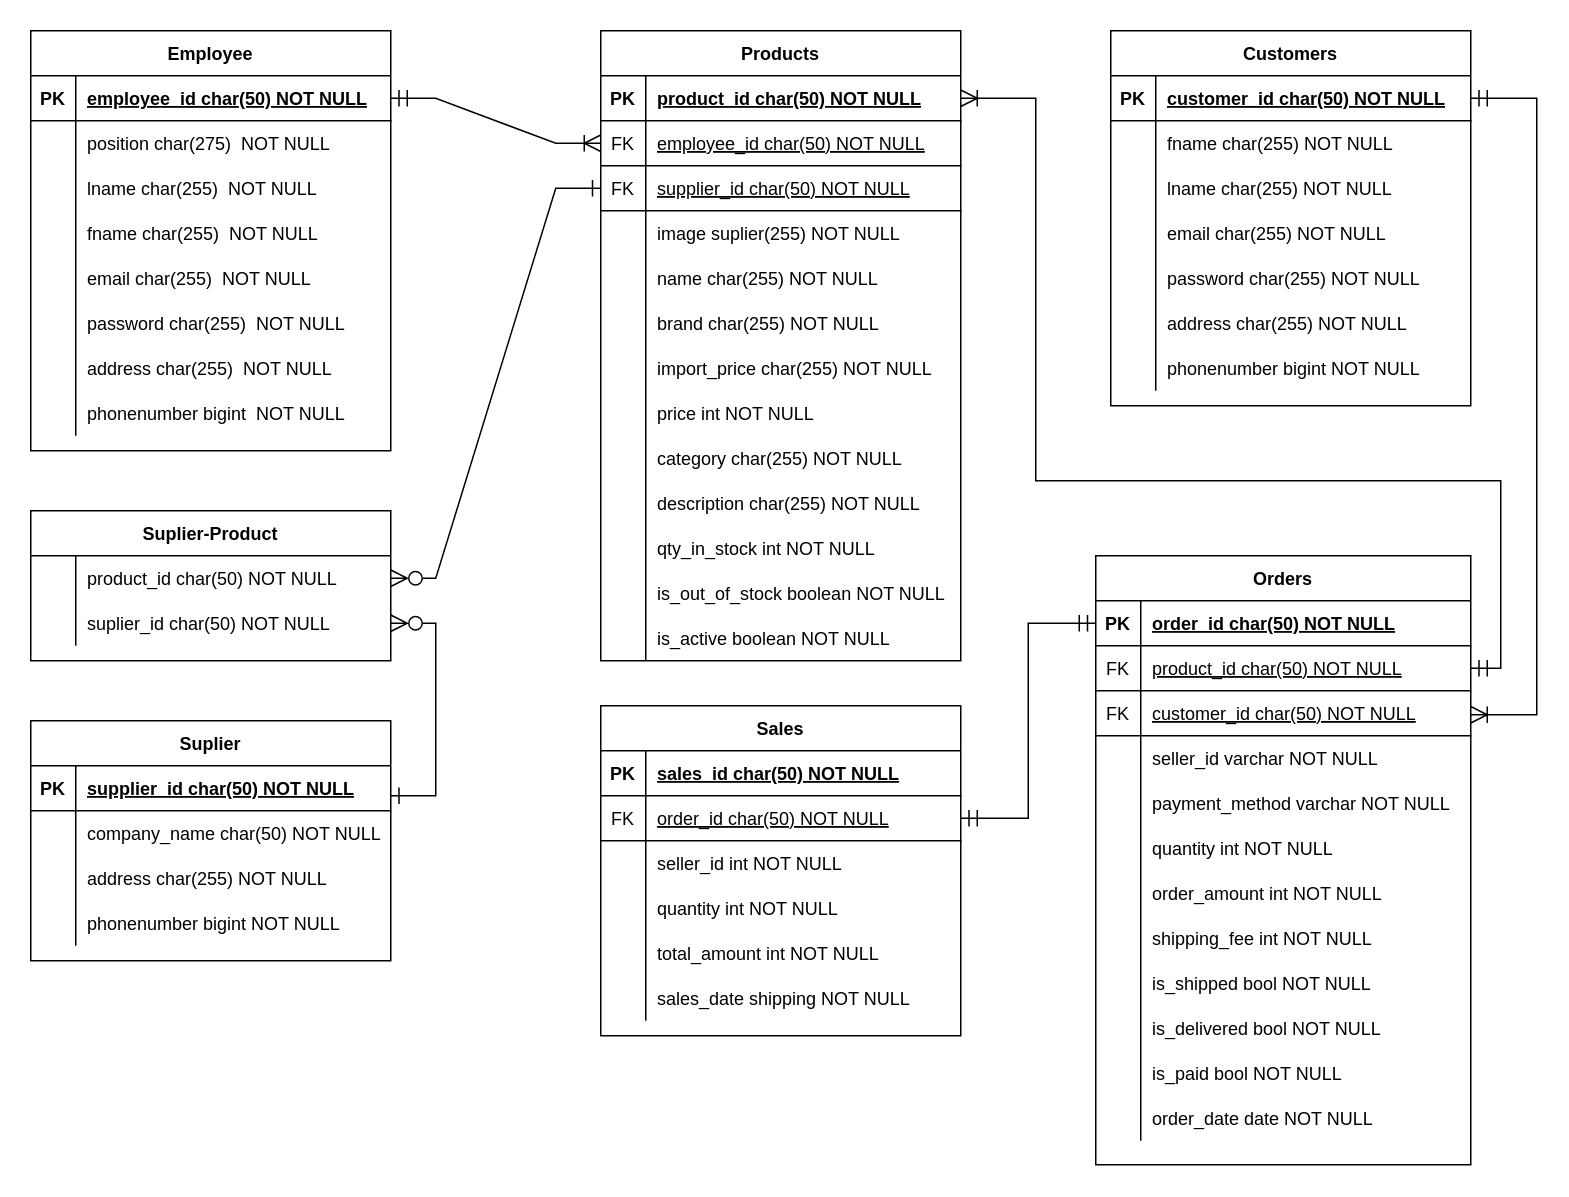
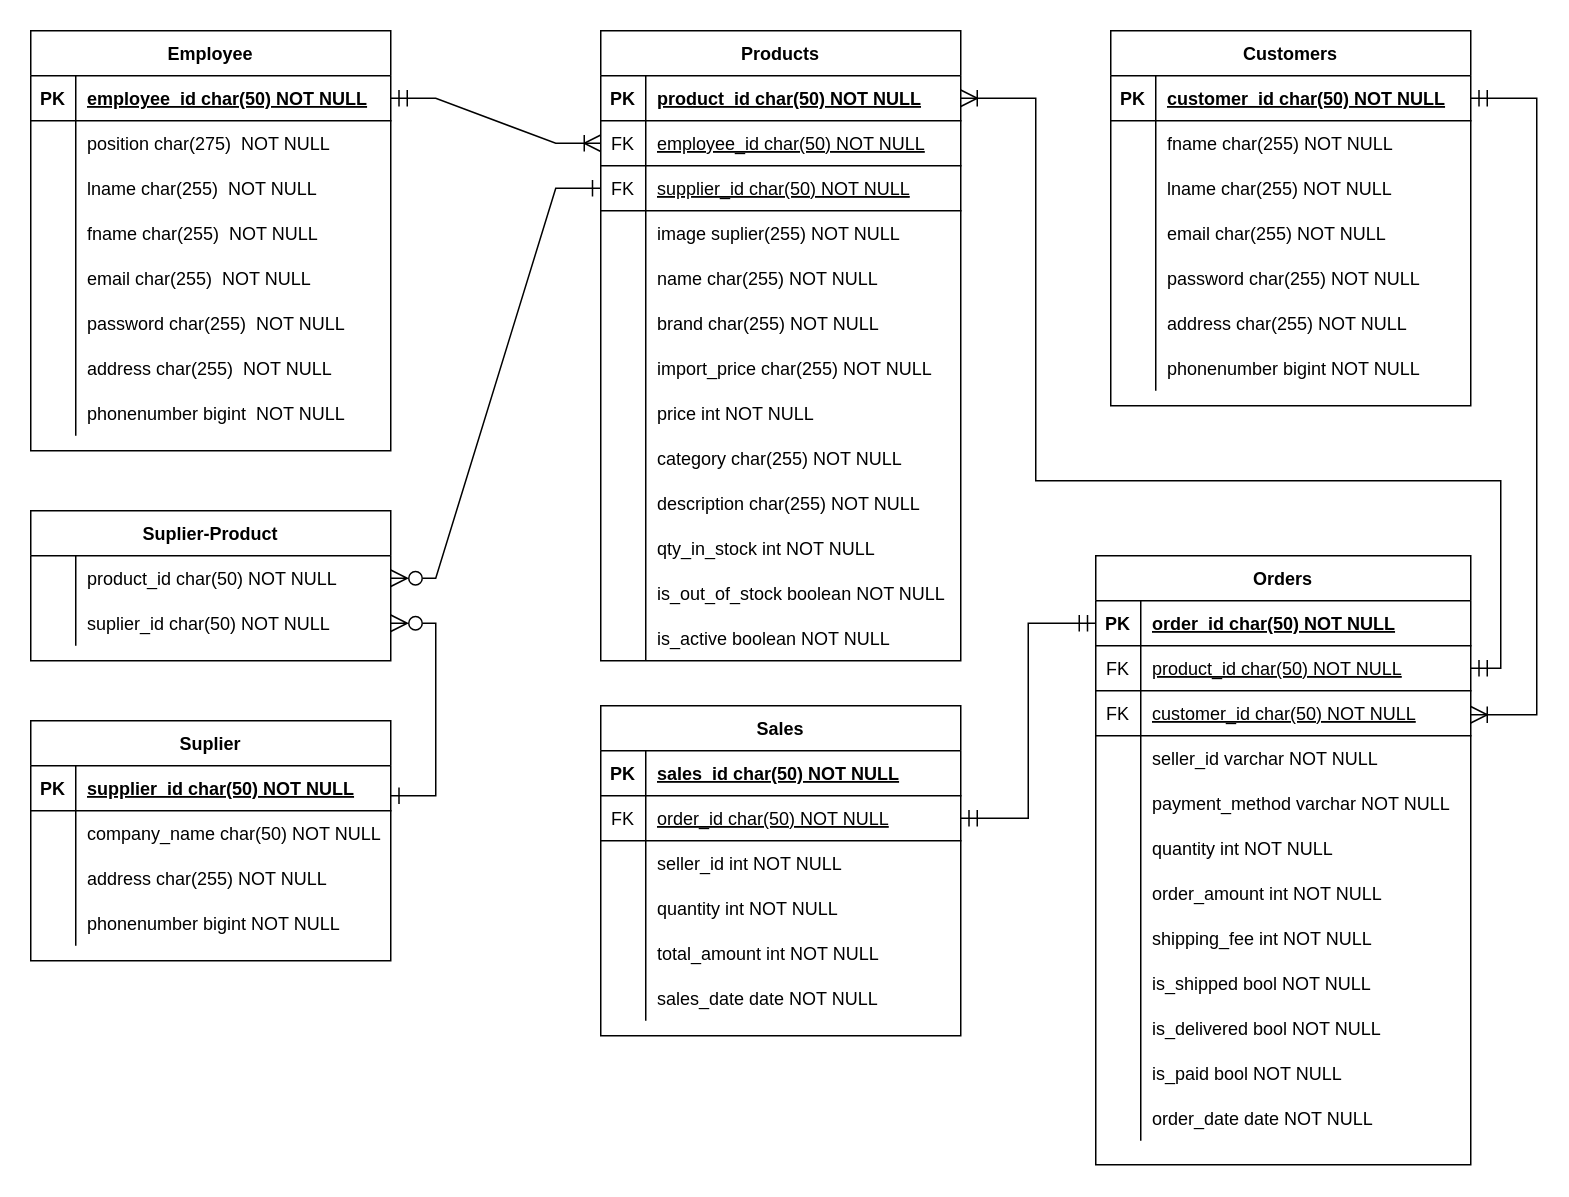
(784, 999) -> (769, 999)
